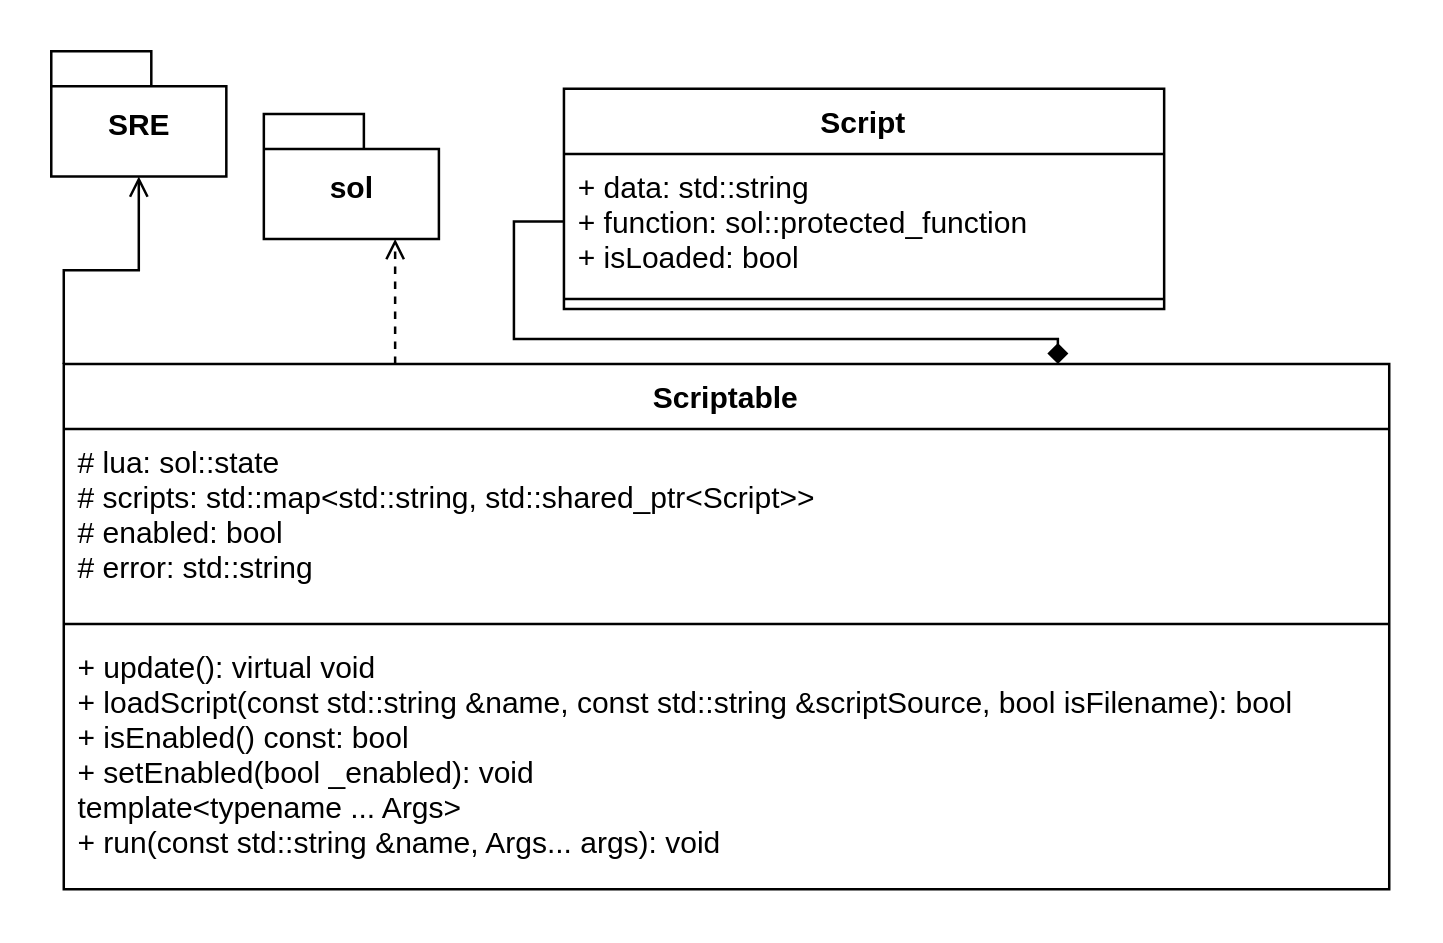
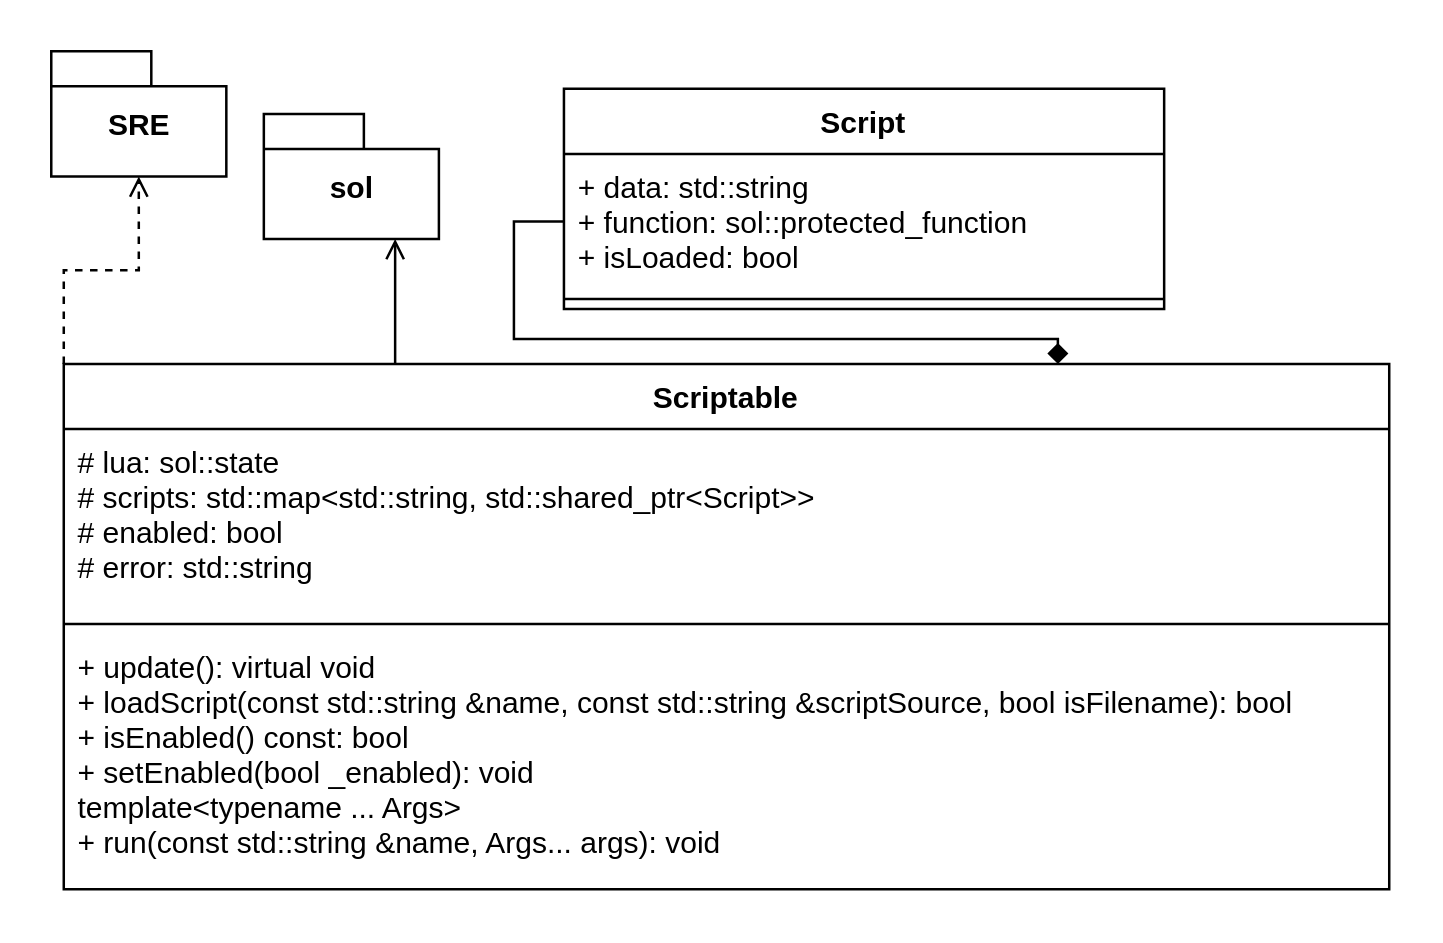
(102, 270) -> (102, 270)
(395, 302) -> (395, 302)
